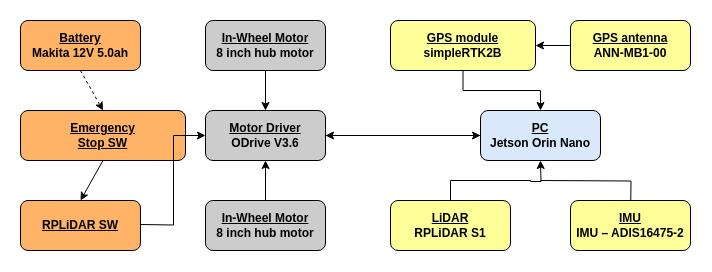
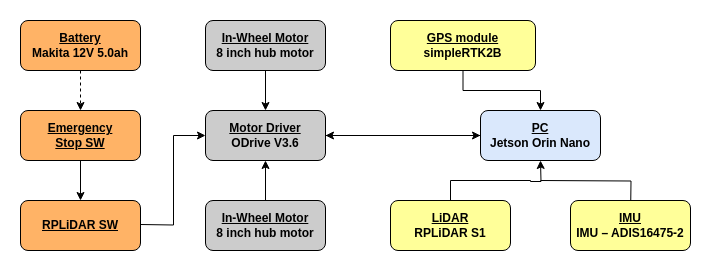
(556, 46) -> none
(631, 46) -> none
(103, 136) -> (81, 136)
